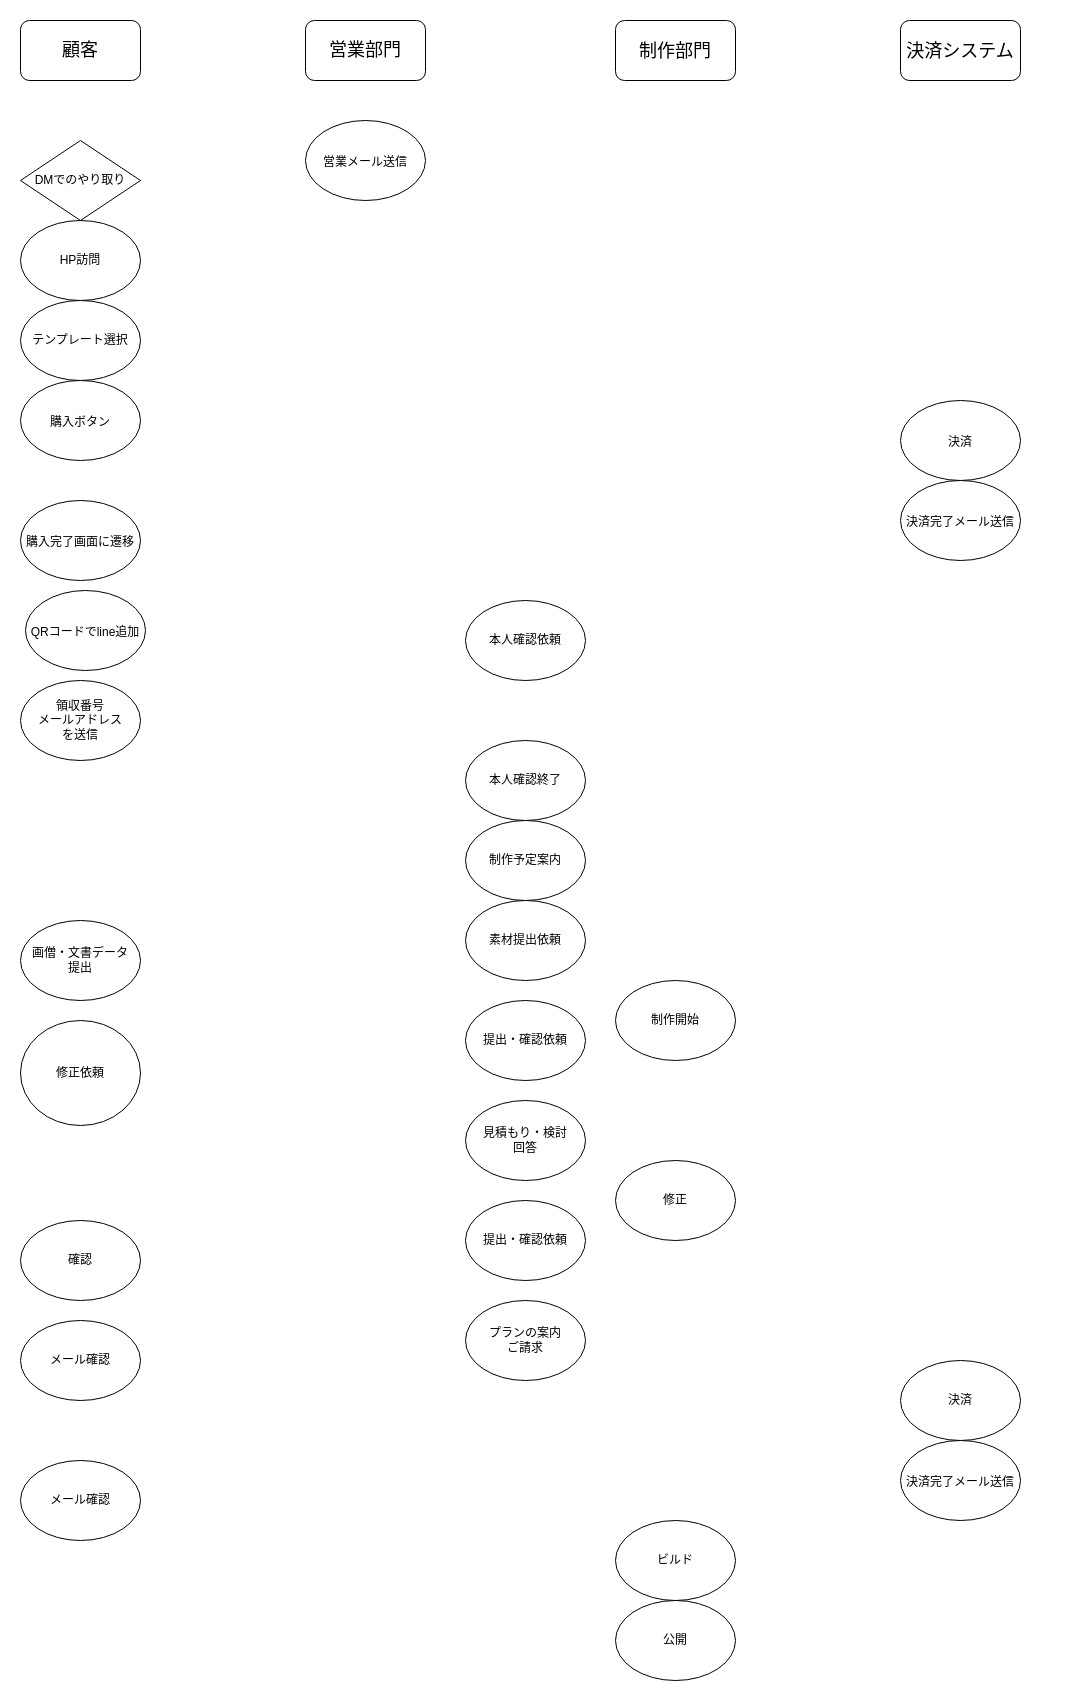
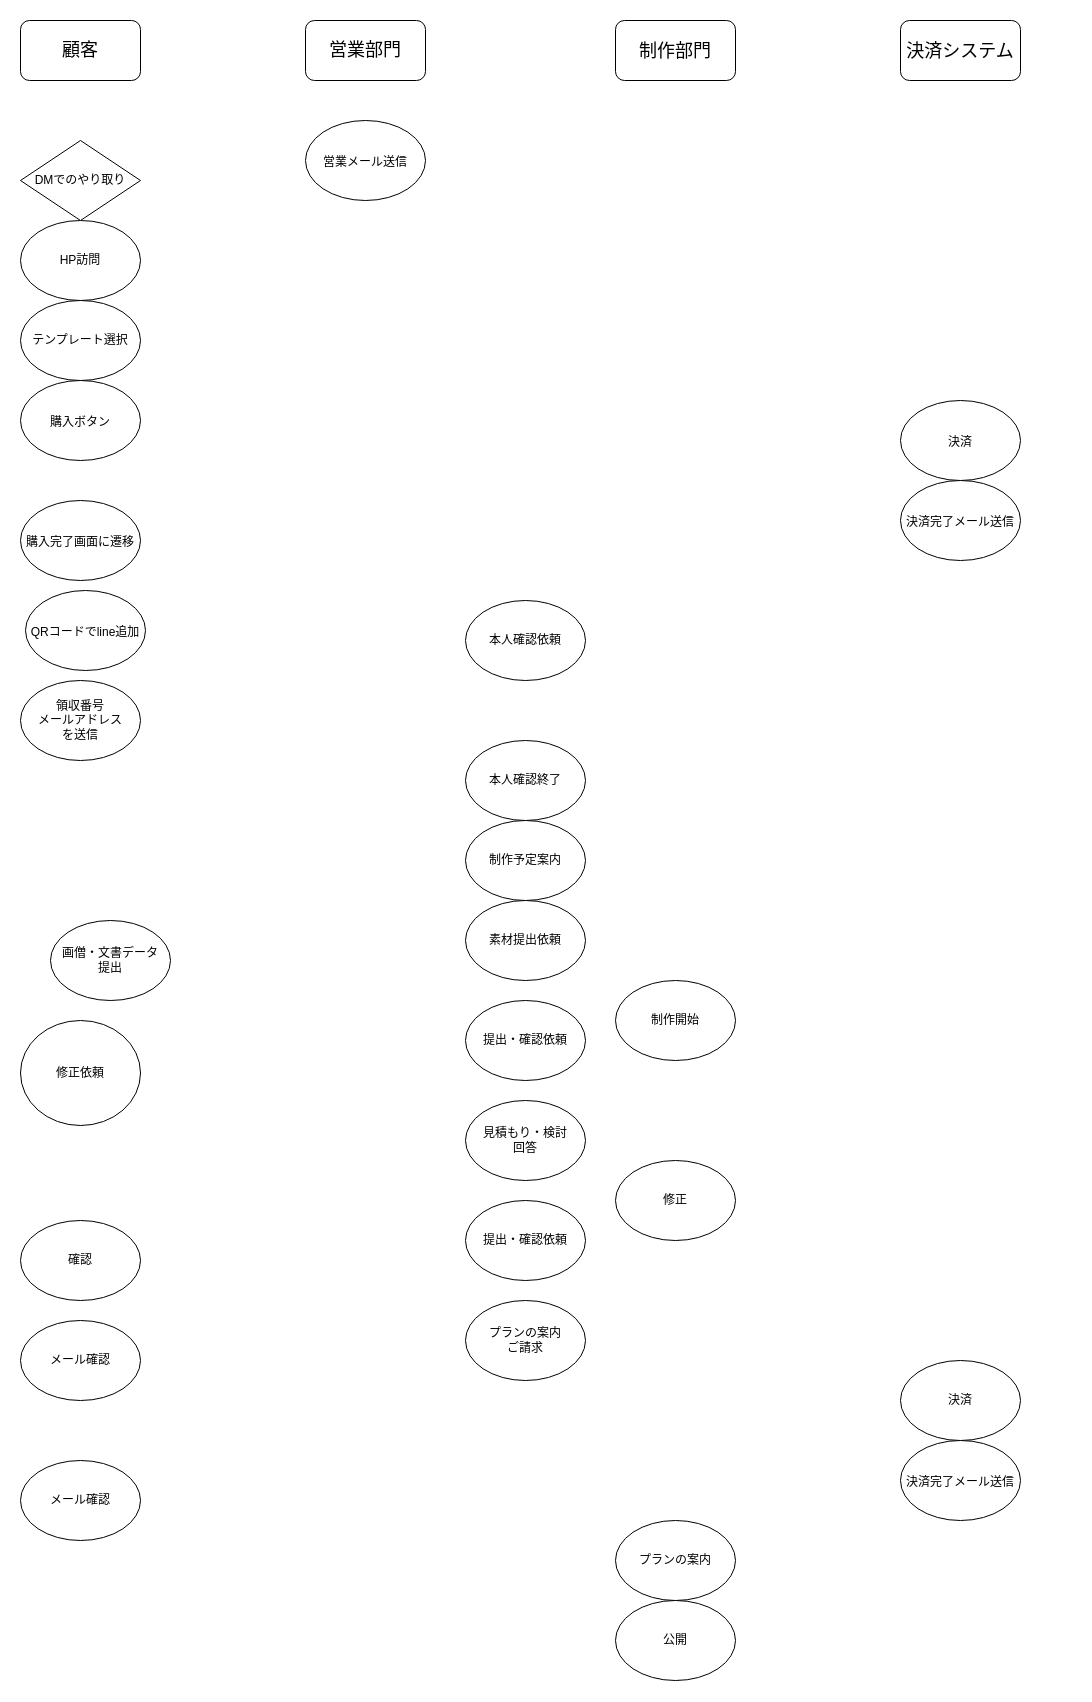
(81, 961) -> (111, 961)
(676, 1561) -> (676, 1561)
